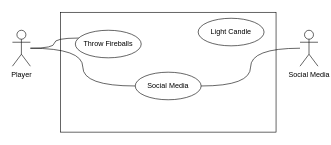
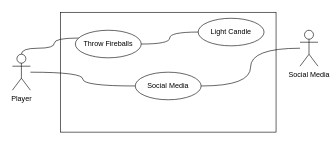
none -> (170, 38)
(21, 48) -> (21, 72)
